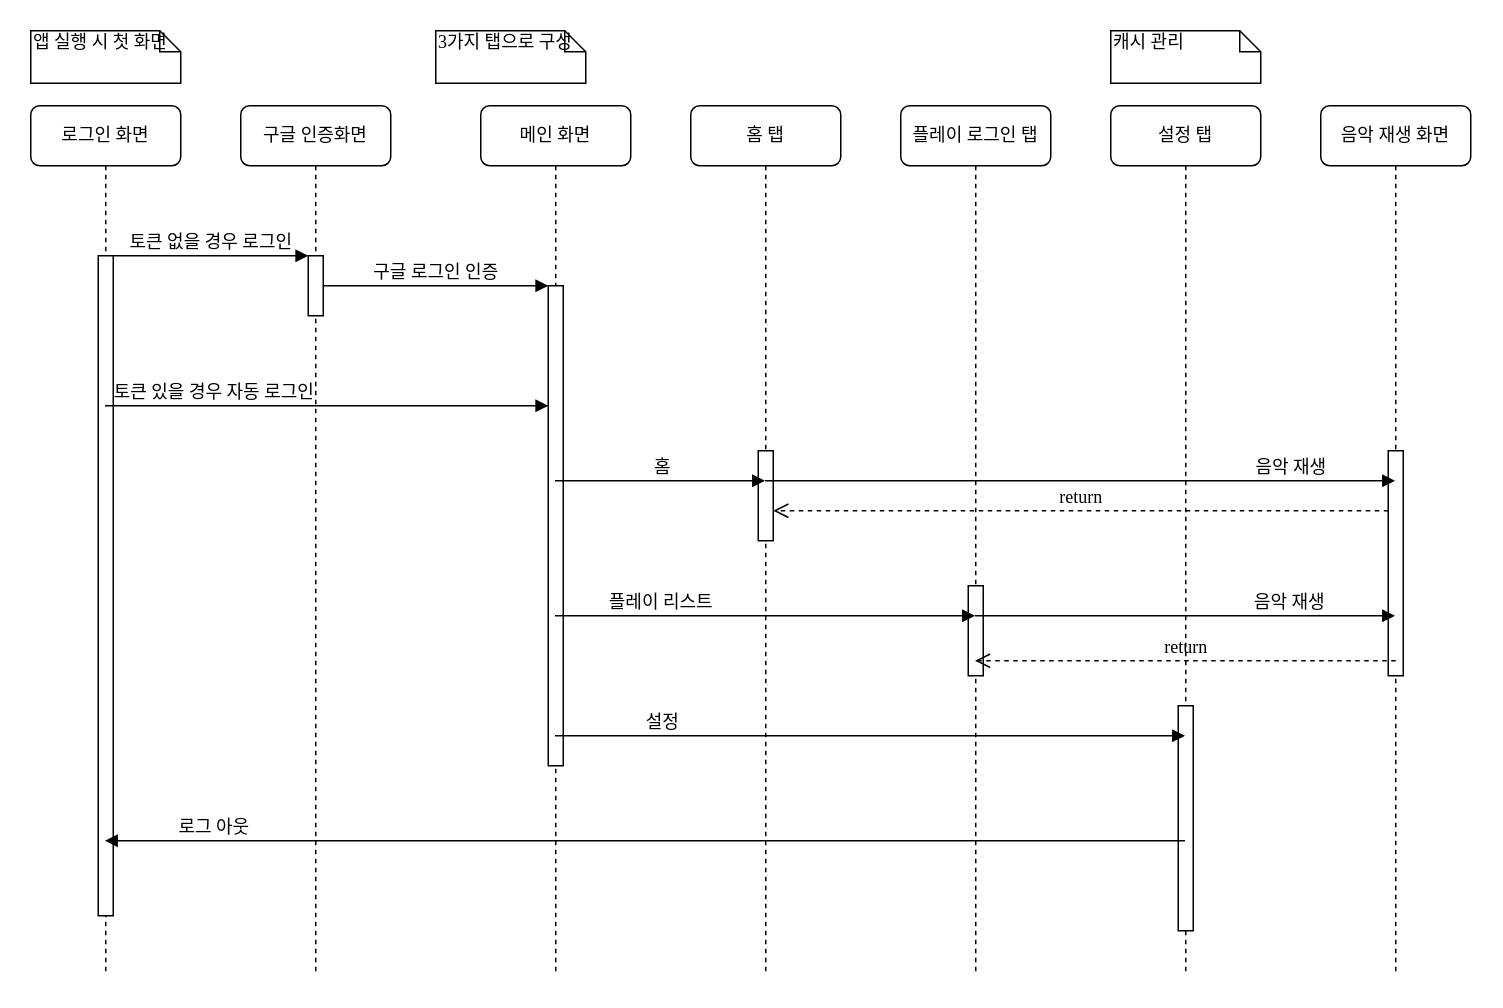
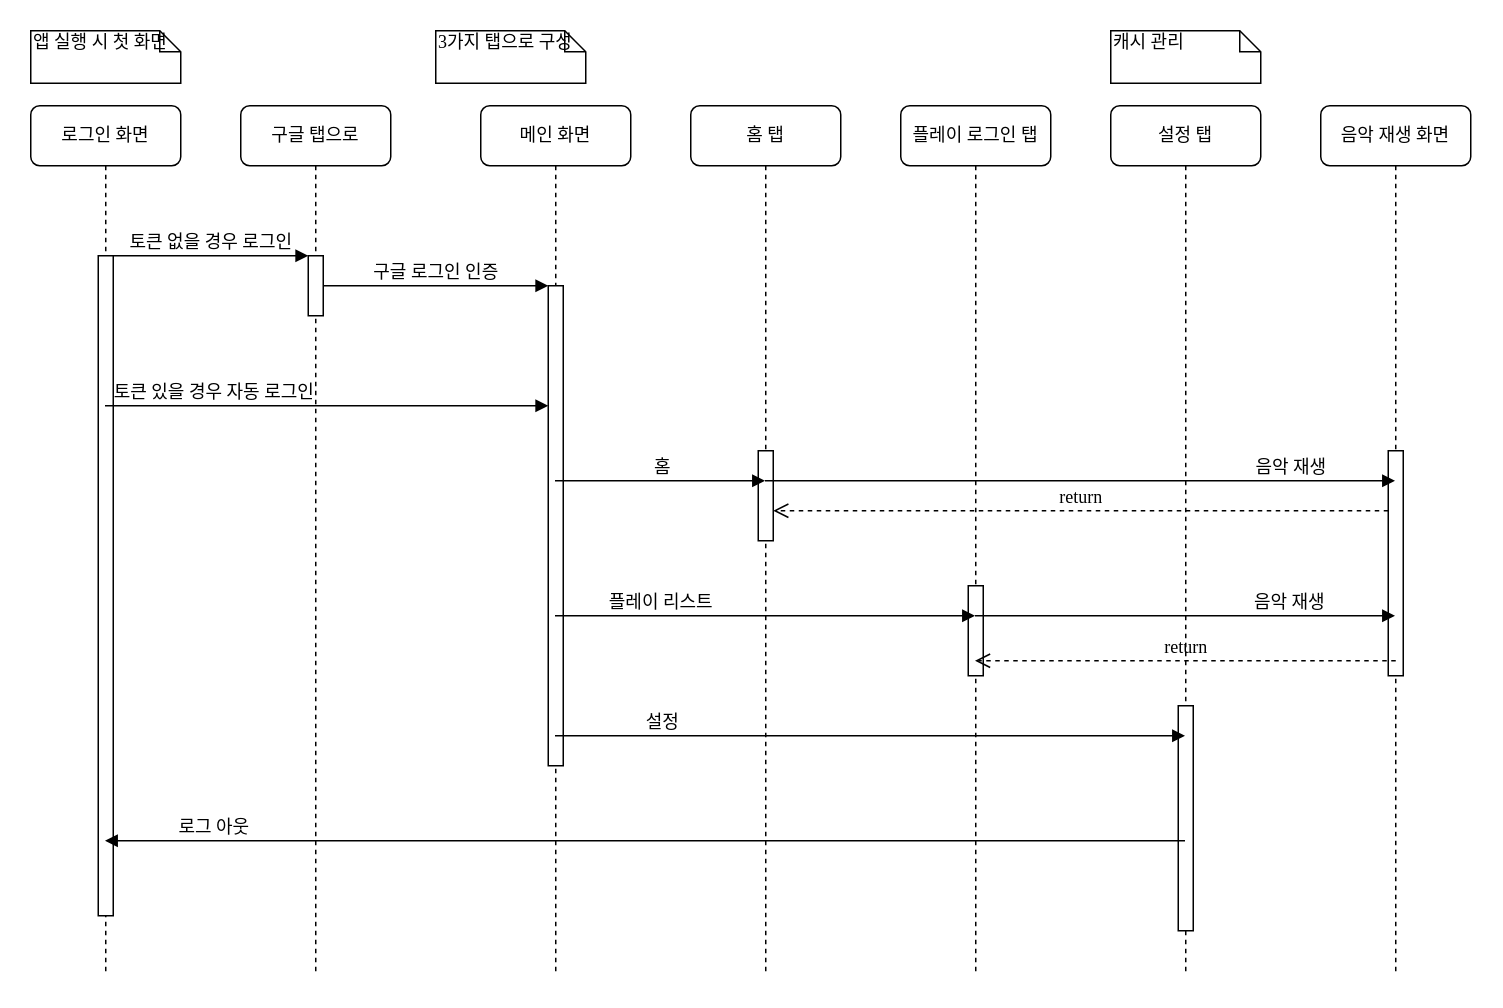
(316, 136) -> (316, 136)
